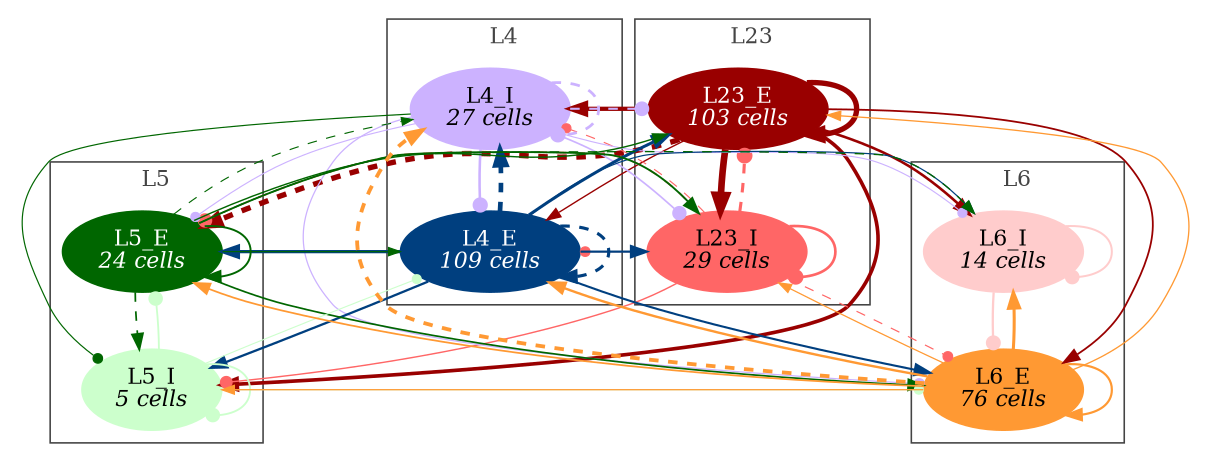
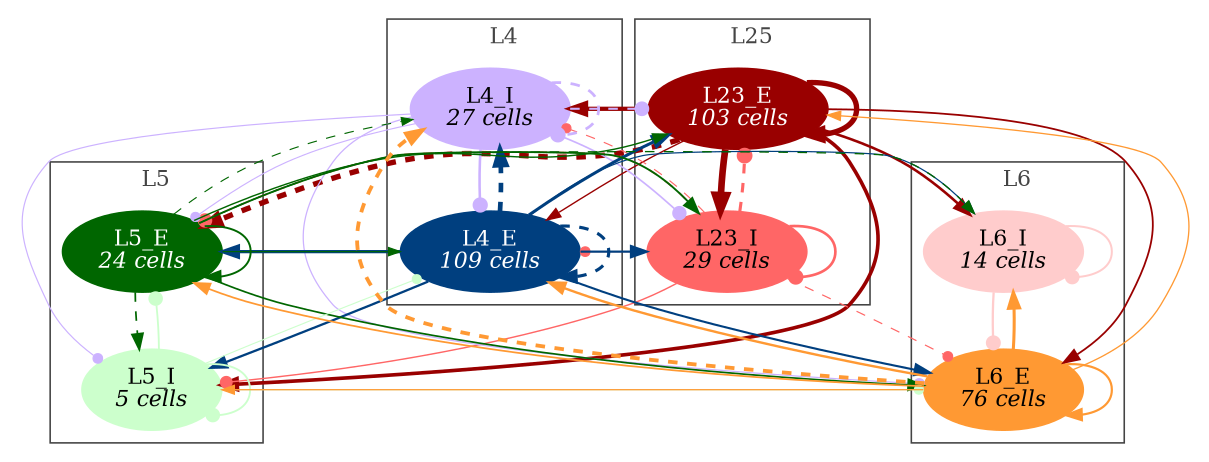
(752, 37) -> (752, 37)
(117, 141) -> (117, 141)
(763, 152) -> none
(866, 326) -> none
